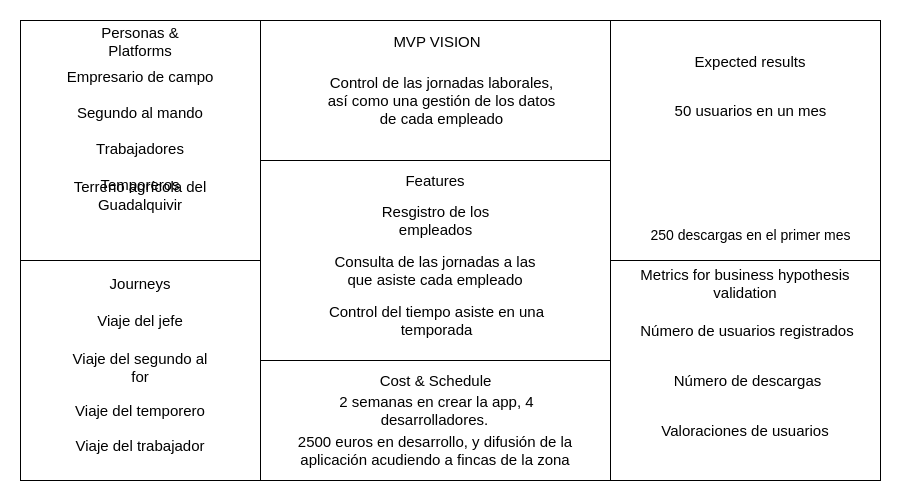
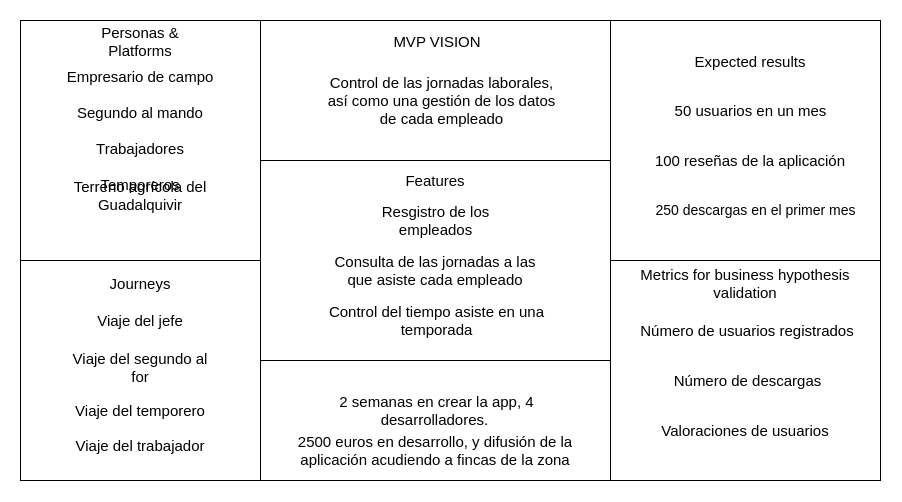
none -> (751, 161)
(751, 236) -> (756, 211)
(436, 381) -> none
